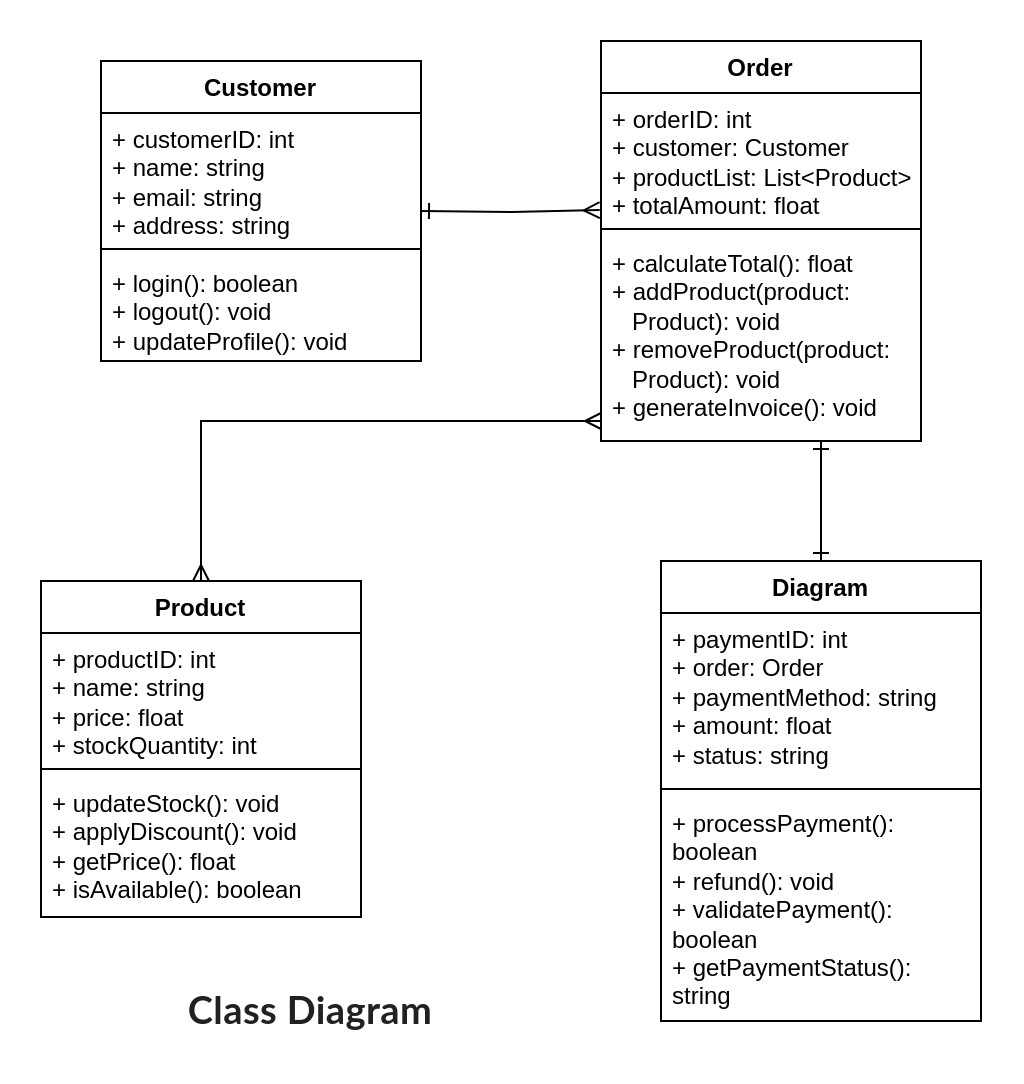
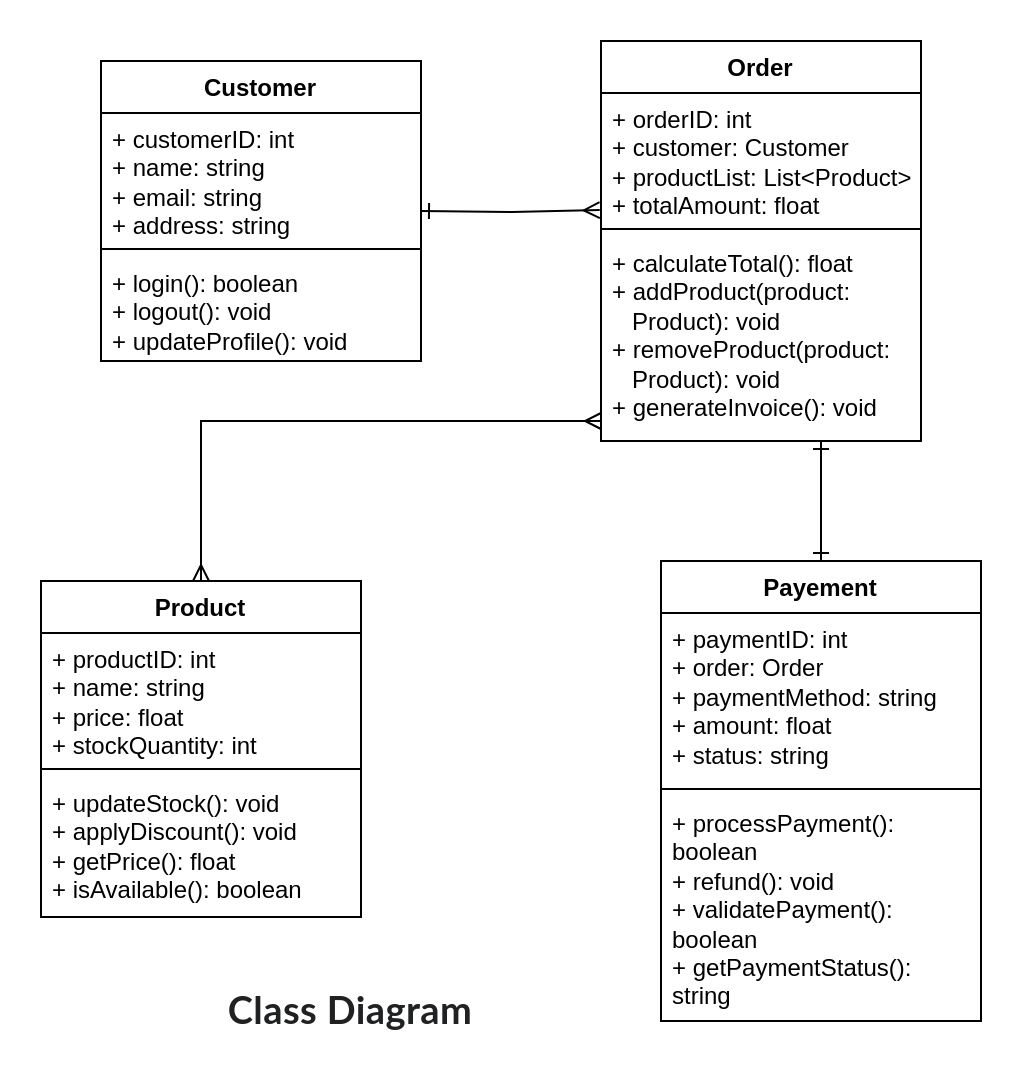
(821, 589) -> (821, 589)
(311, 1011) -> (351, 1011)
